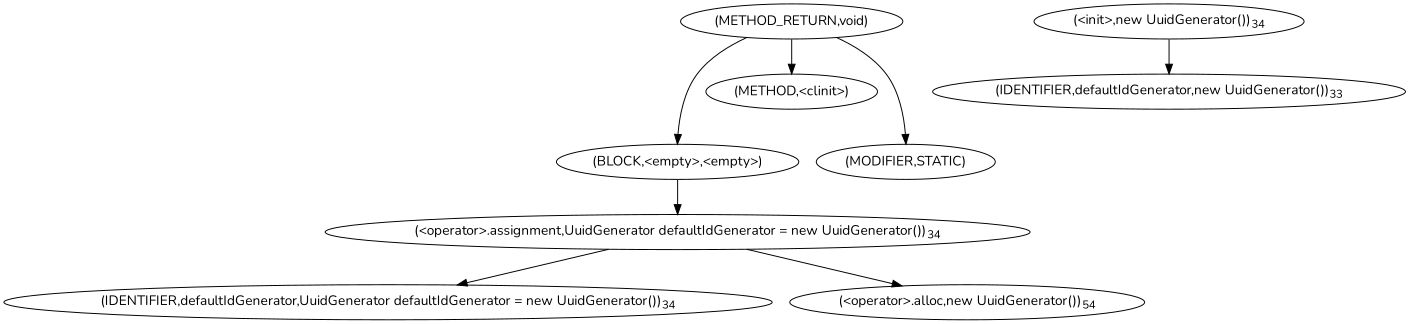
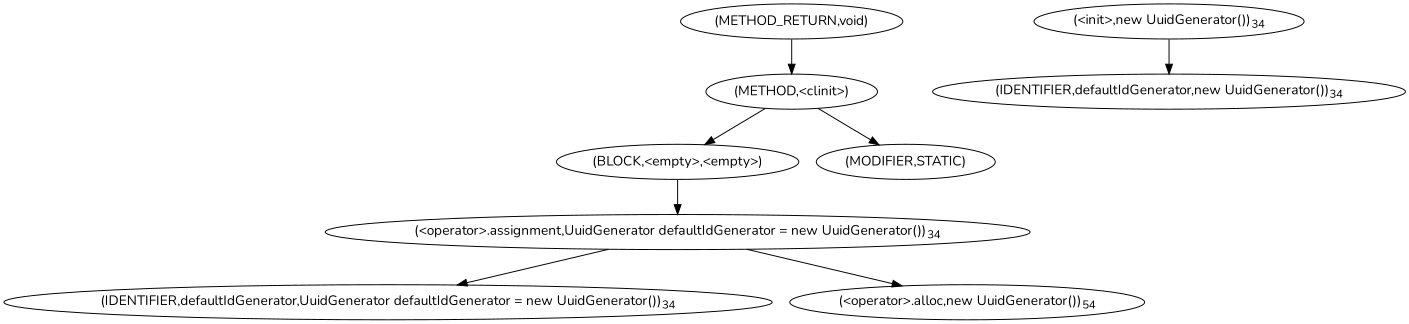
(697, 75) -> (739, 124)
(887, 75) -> (844, 124)
(1336, 90) -> (1336, 90)
